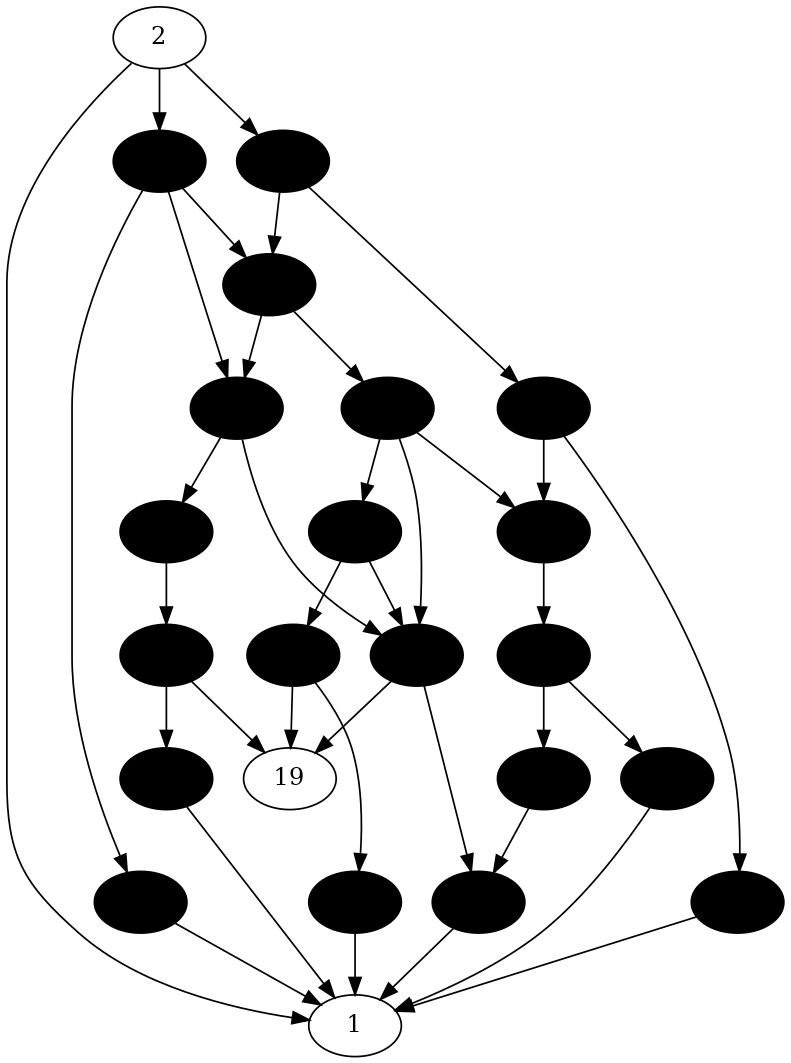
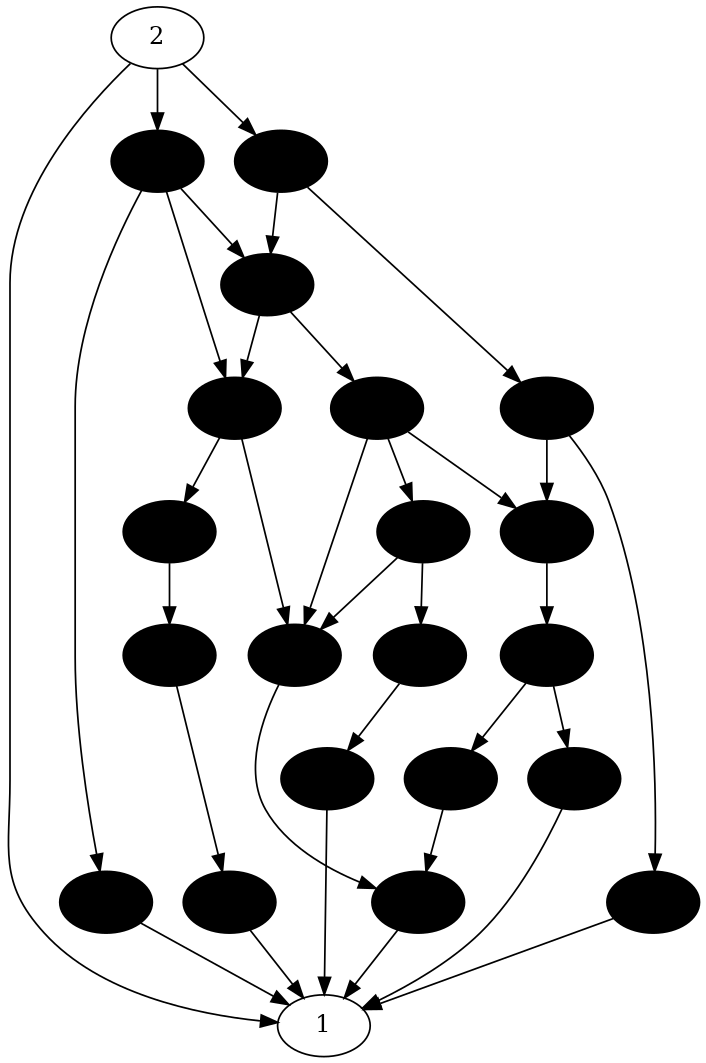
(290, 779) -> none
